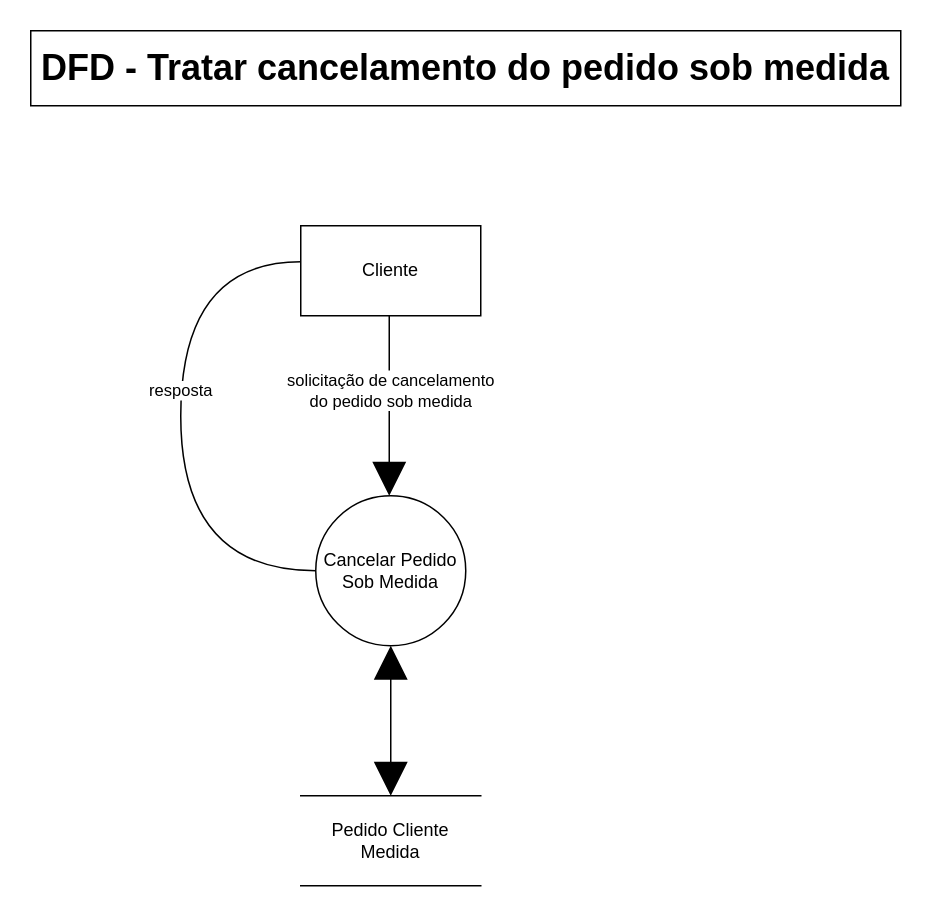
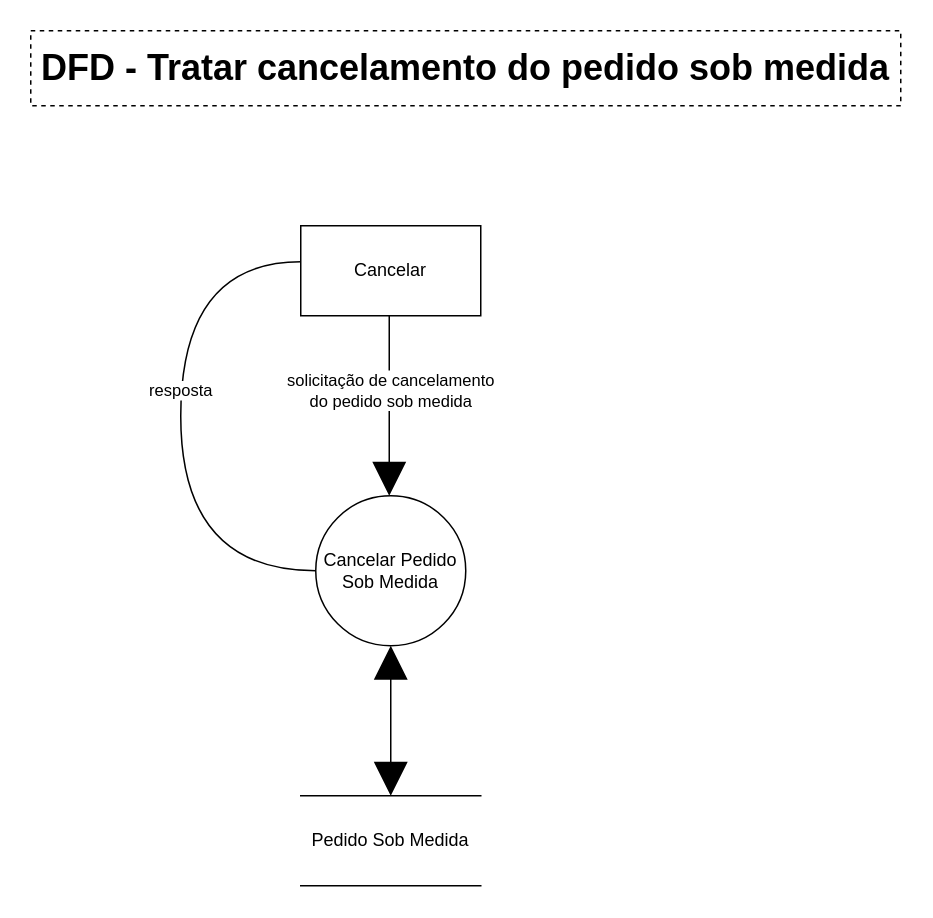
(466, 68) -> (466, 68)
(391, 271) -> (391, 271)
(391, 841) -> (391, 841)
